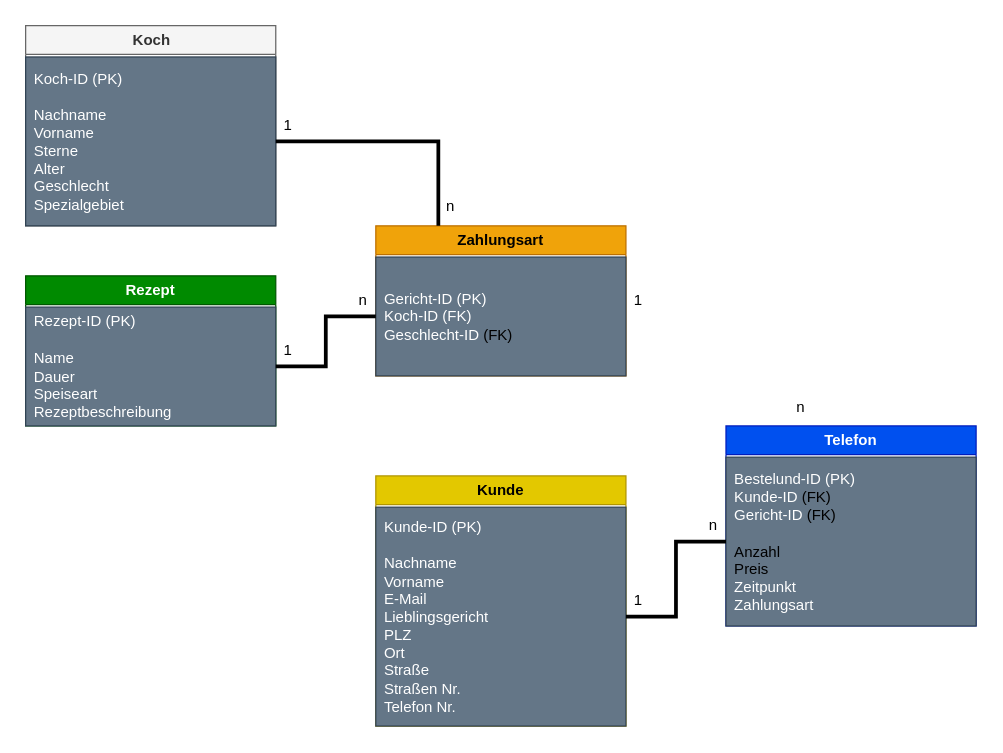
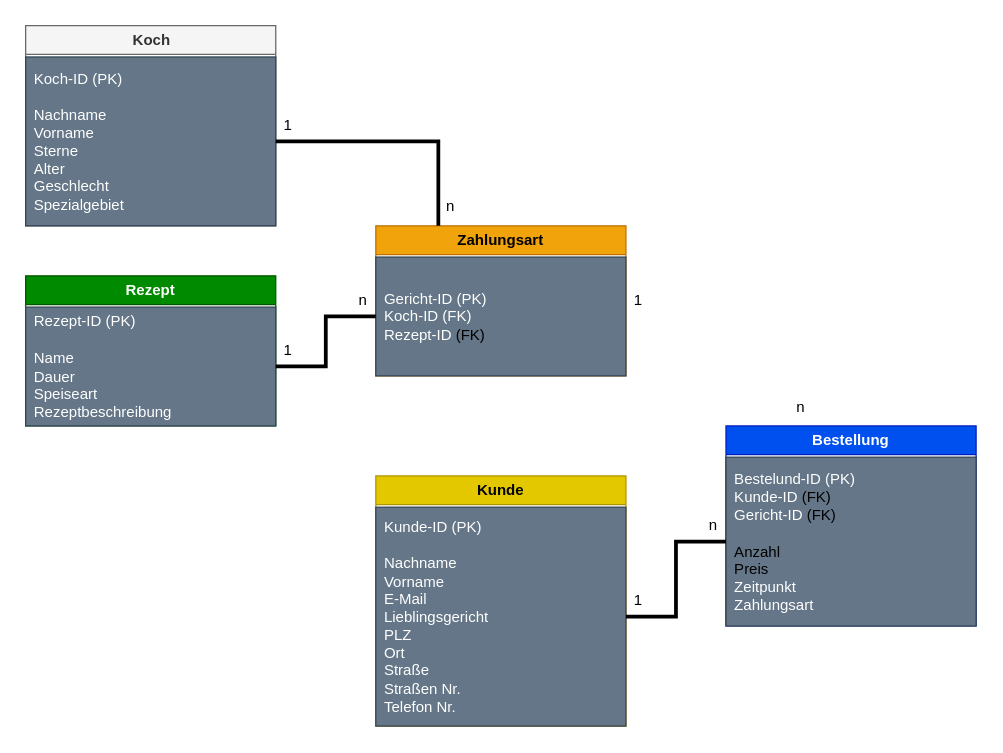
(458, 317) -> (443, 317)
(851, 441) -> (851, 441)
